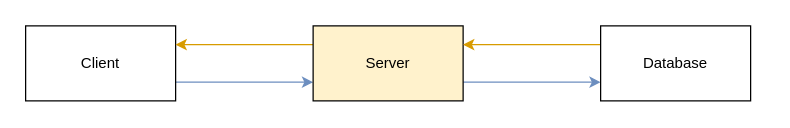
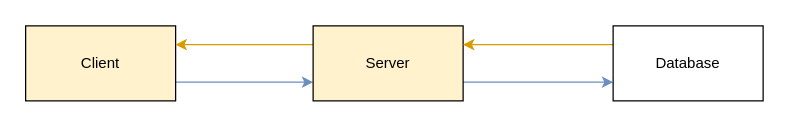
(101, 63) -> (101, 63)
(676, 63) -> (688, 63)
